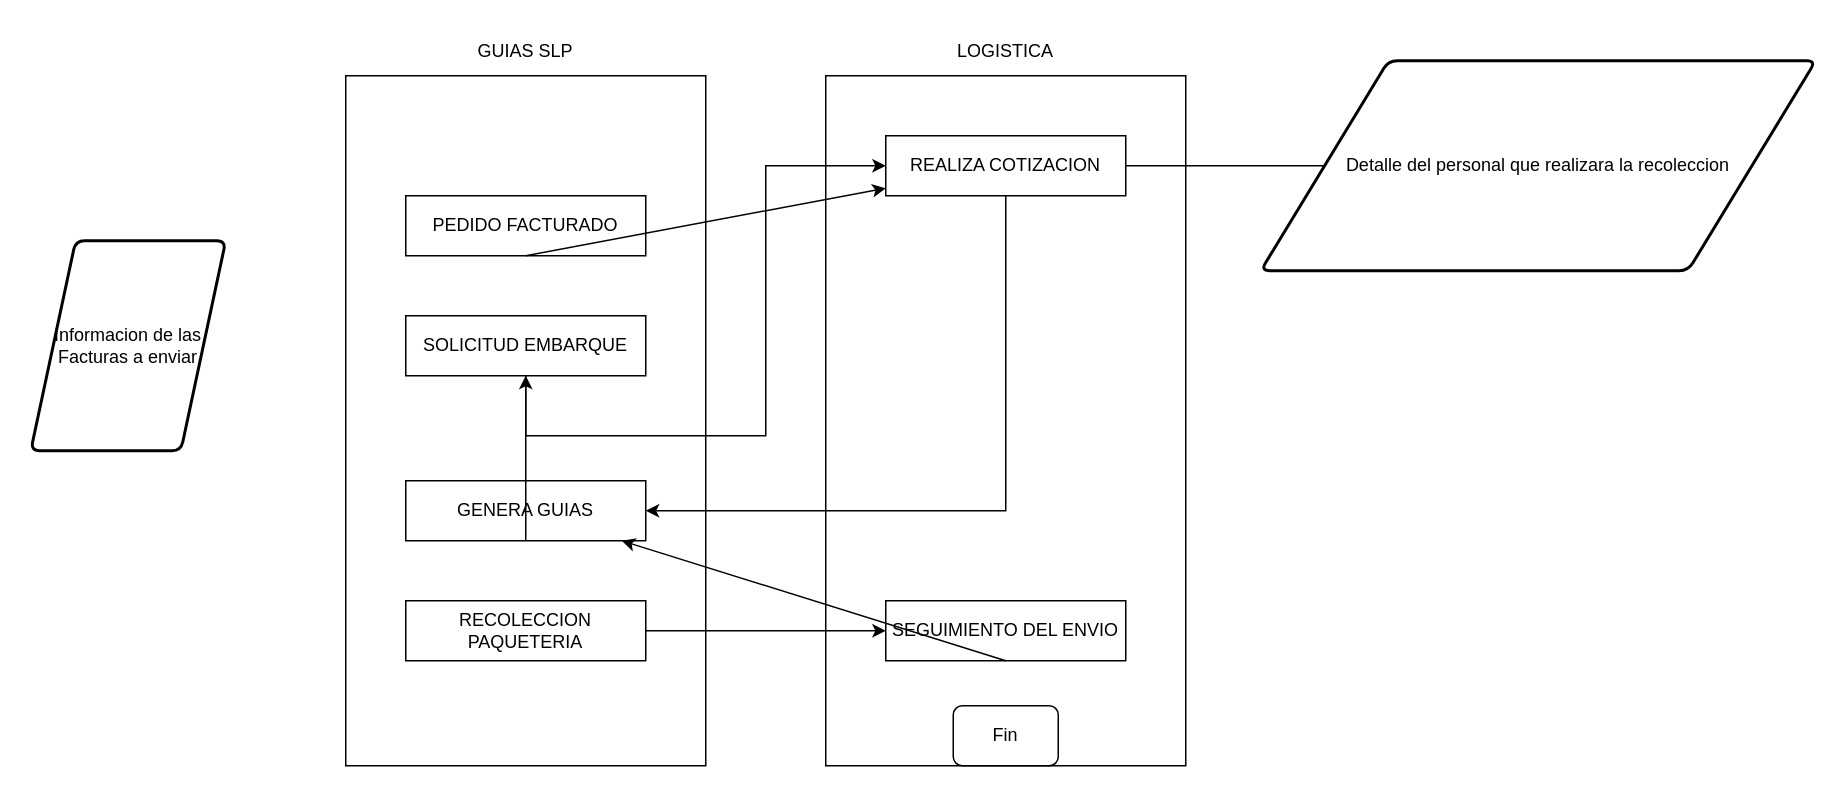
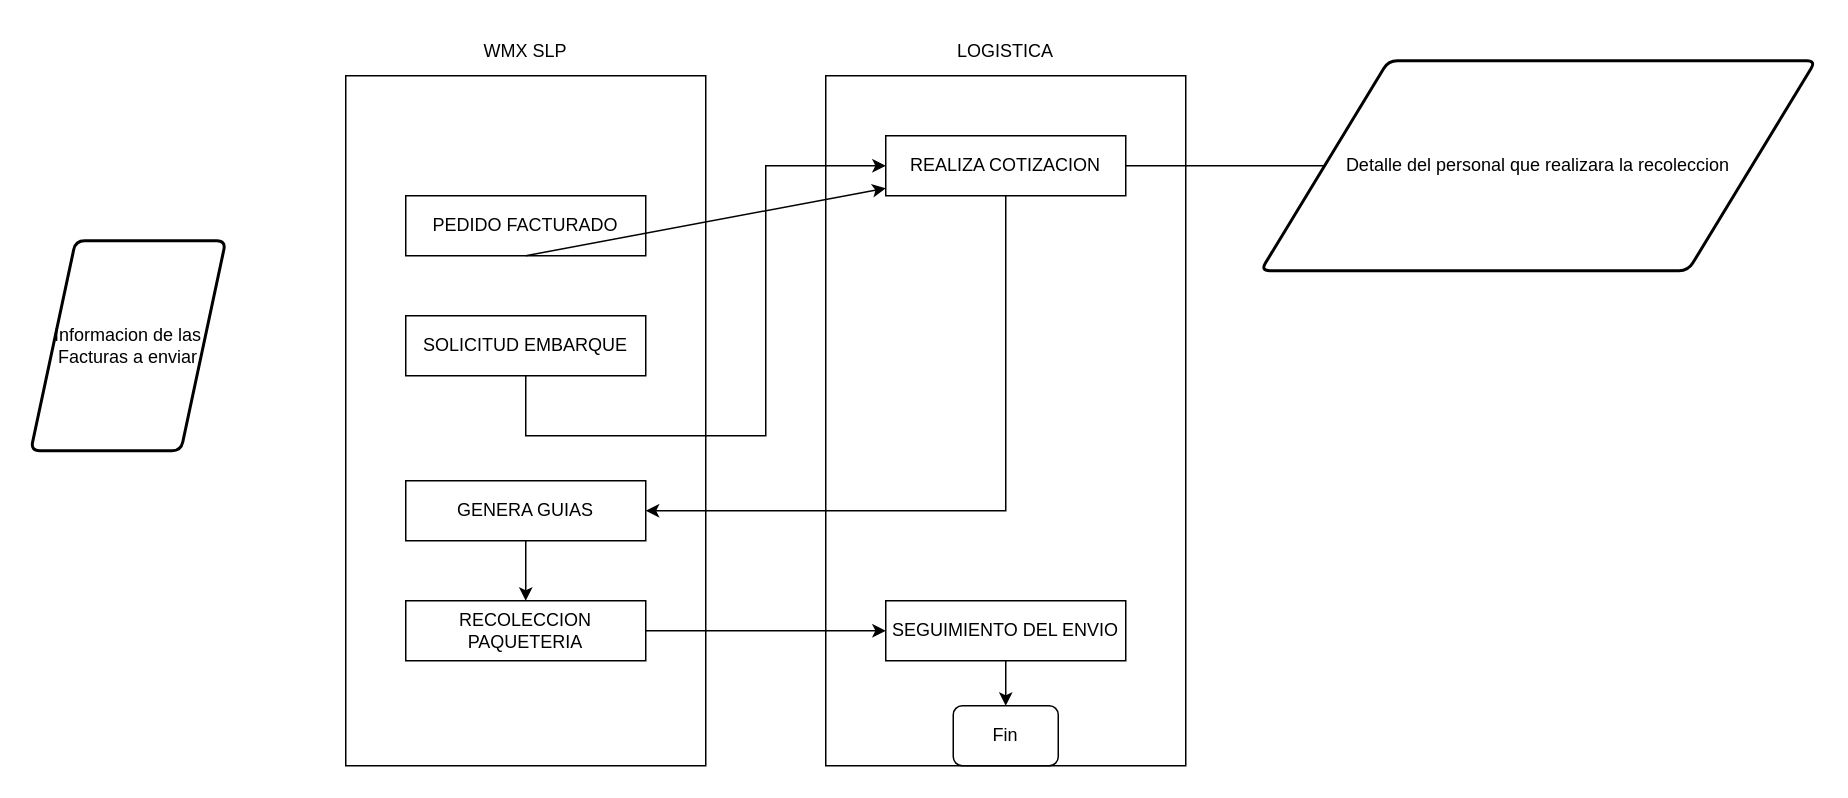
(526, 52) -> (526, 52)
(526, 490) -> (526, 566)
(818, 602) -> (1006, 678)
